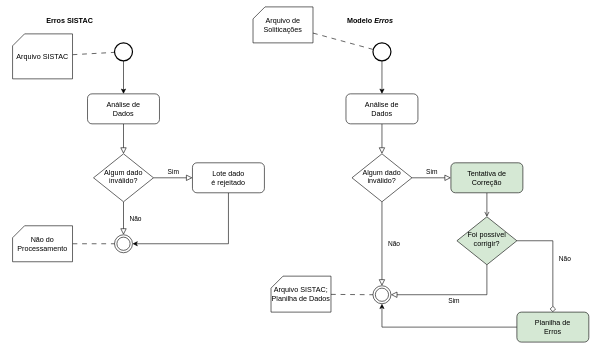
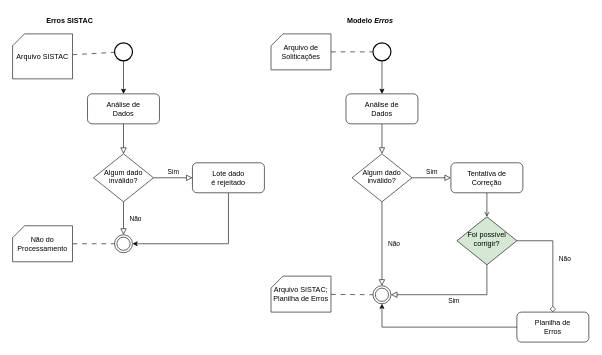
(283, 25) -> (301, 52)
(487, 178) -> (487, 178)
(301, 294) -> (301, 294)
(553, 327) -> (553, 327)
